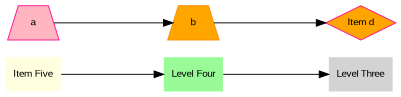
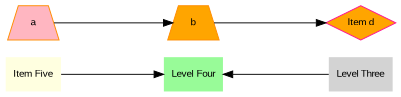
(33, 23) -> (33, 23)
(271, 74) -> (281, 74)
